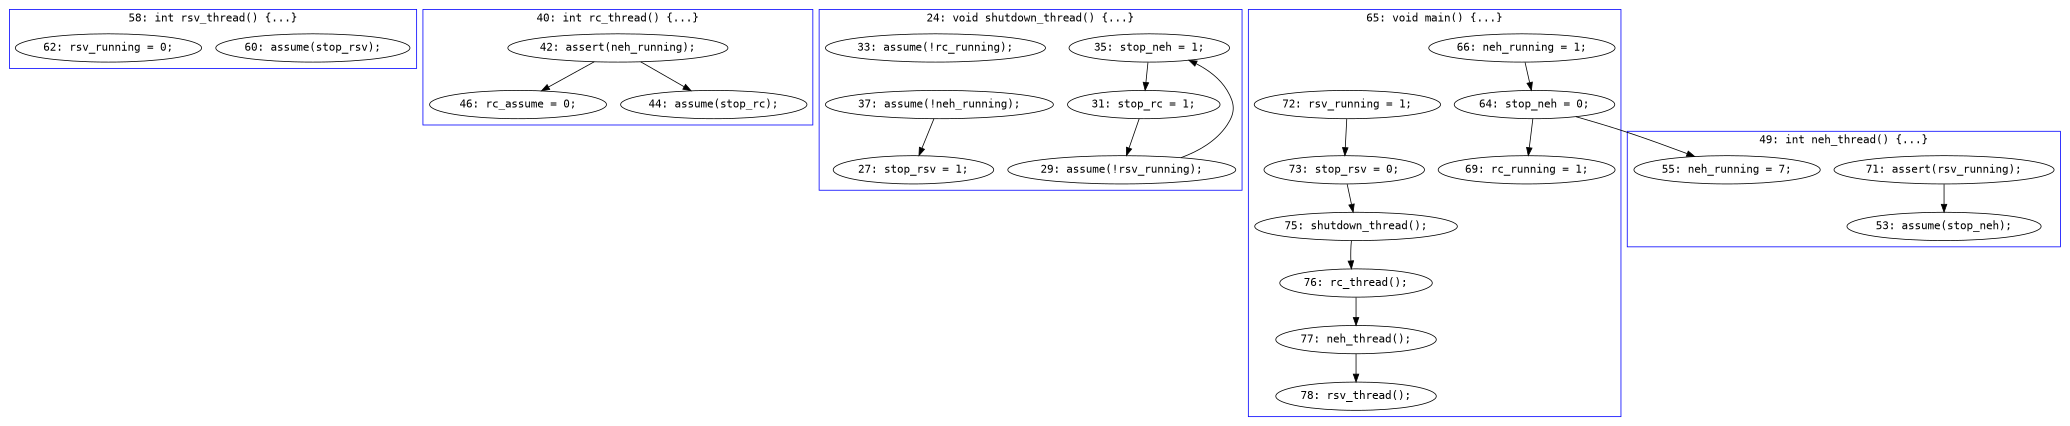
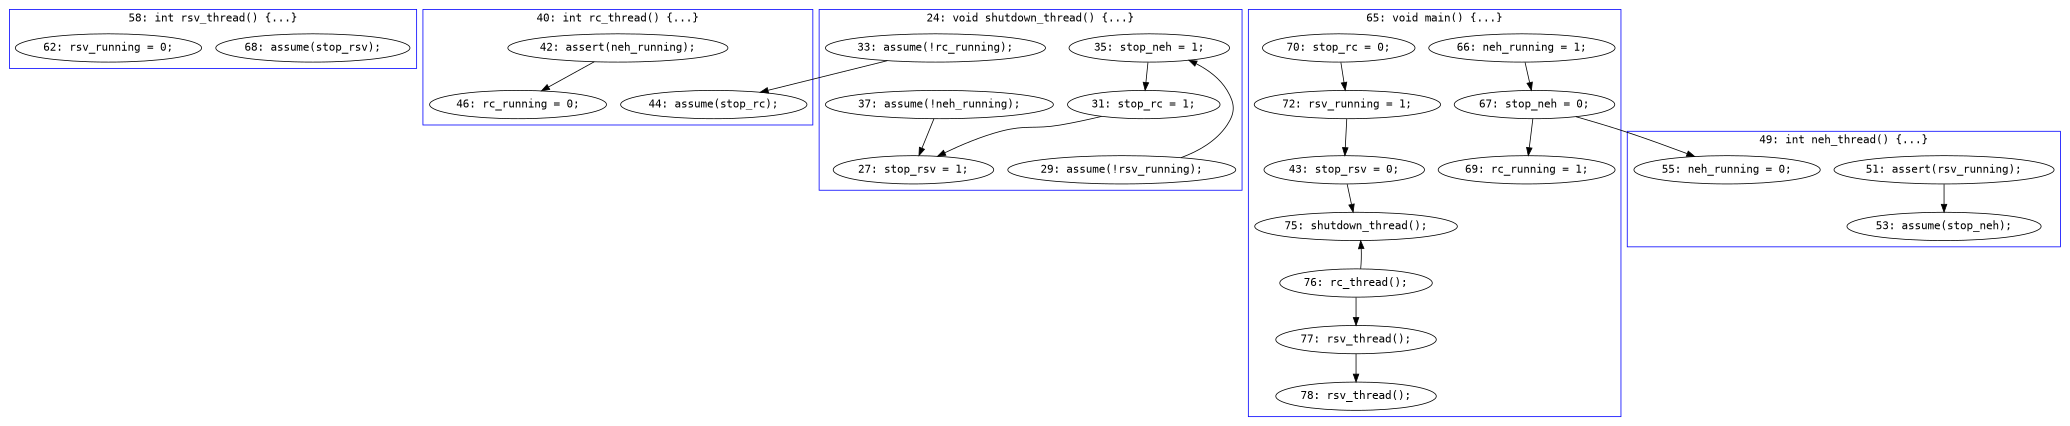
(313, 48) -> (313, 48)
none -> (1339, 48)
(662, 74) -> (828, 75)
(518, 105) -> (518, 105)
(1534, 105) -> (1534, 105)
(1134, 133) -> (1021, 128)
(1344, 170) -> (1344, 170)
(1727, 170) -> (1727, 170)
(1944, 170) -> (1944, 170)
(1351, 251) -> (1361, 259)
(1356, 340) -> (1356, 340)
